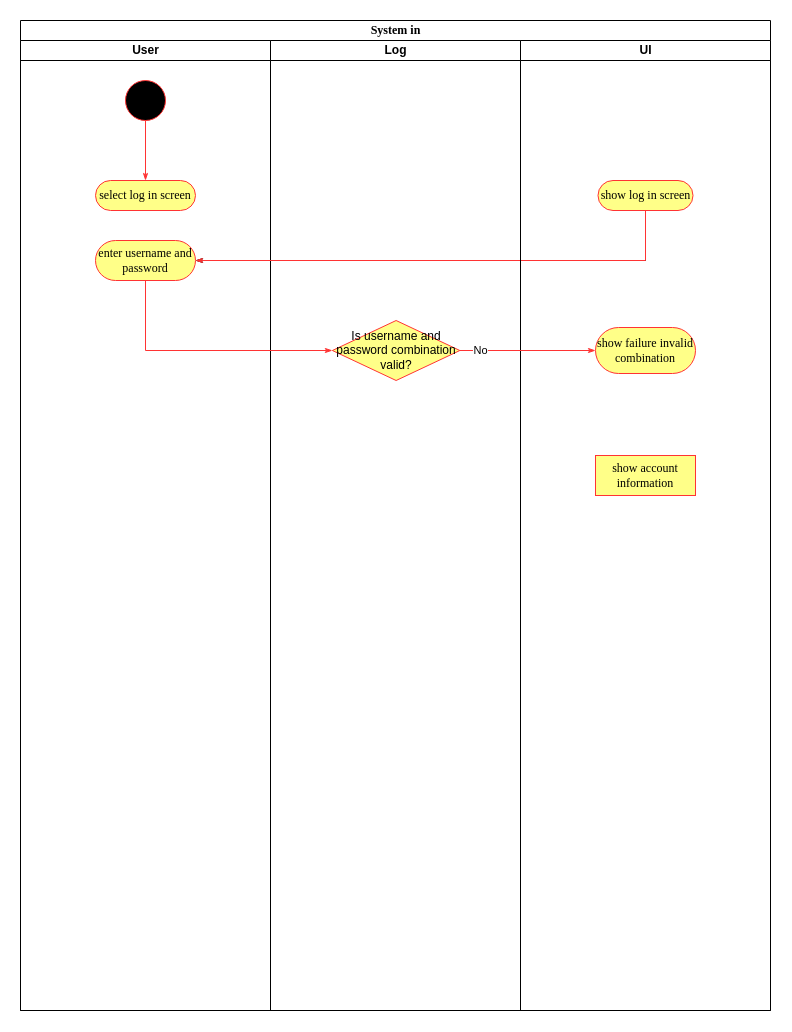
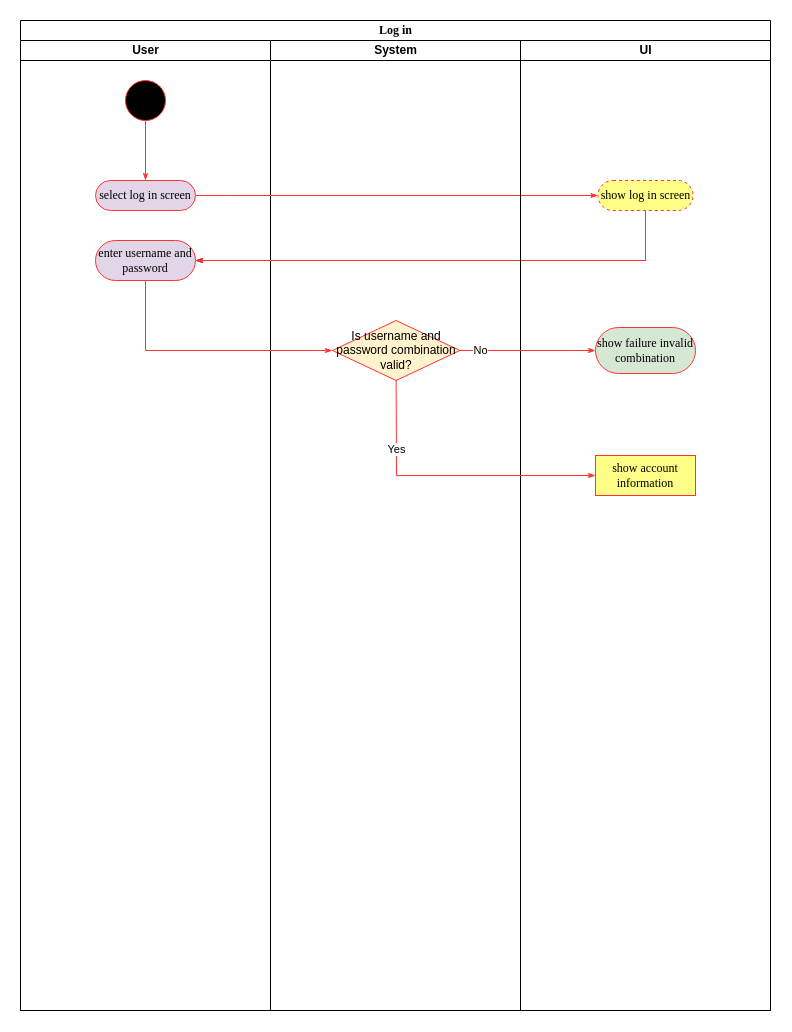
(396, 31) -> (396, 31)
(396, 51) -> (396, 51)
(146, 196) -> (146, 196)
none -> (394, 196)
(646, 196) -> (646, 196)
(146, 261) -> (146, 261)
(396, 351) -> (396, 351)
(646, 351) -> (646, 351)
none -> (446, 476)
